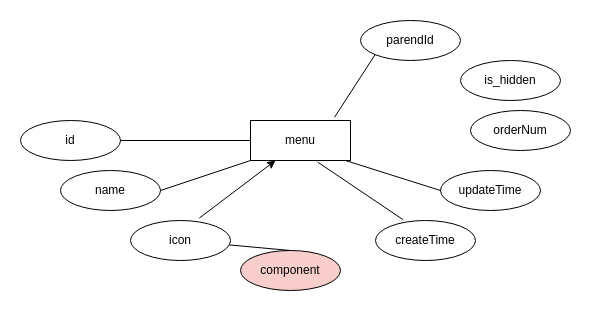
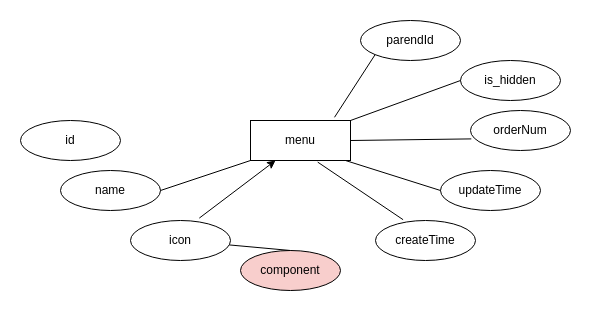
none -> (405, 101)
none -> (411, 140)
(186, 141) -> none
